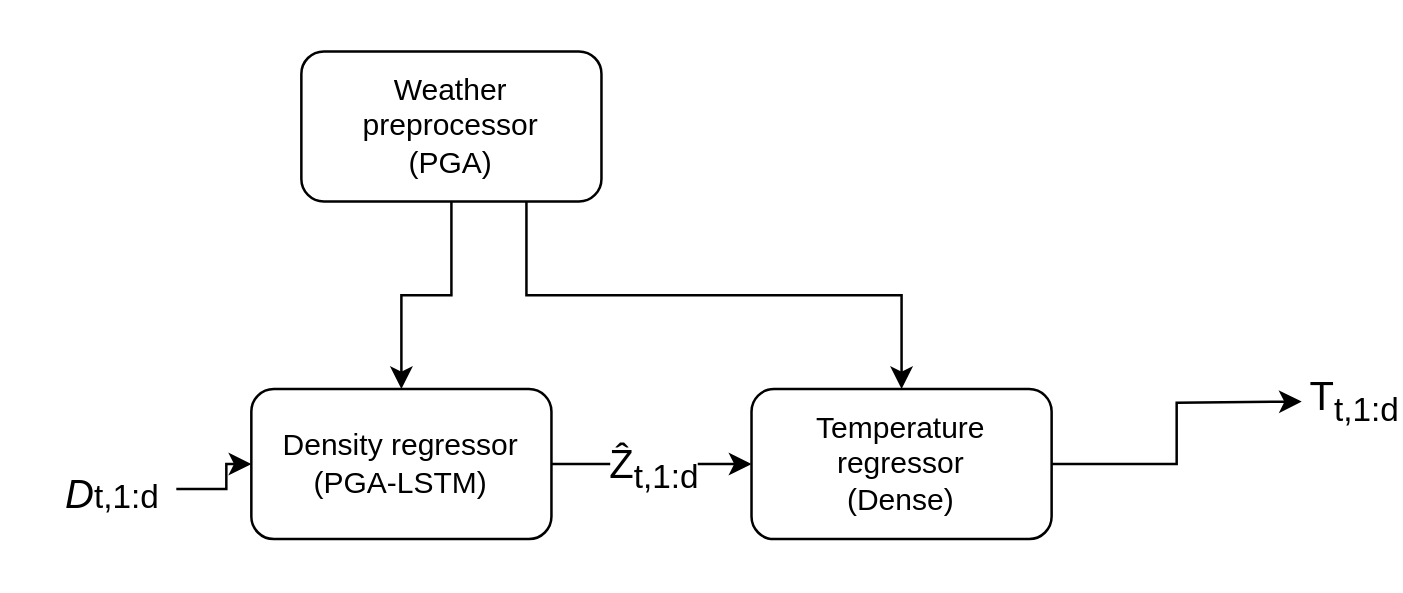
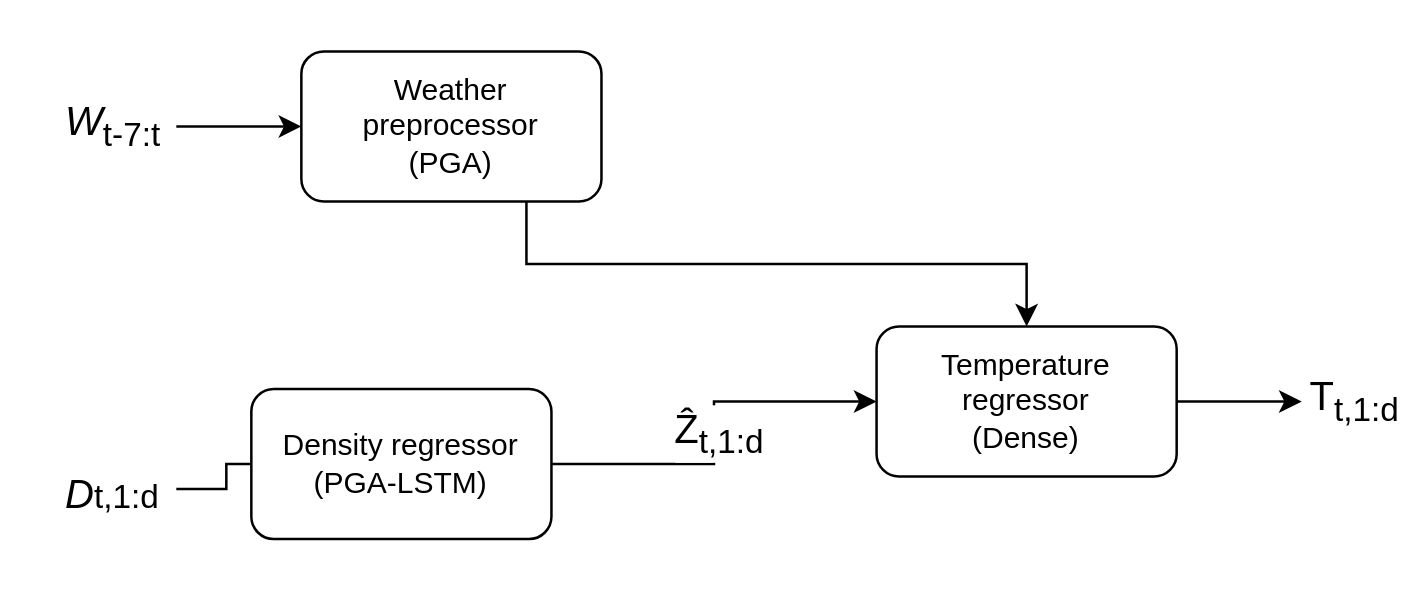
none -> (114, 126)
none -> (230, 126)
(434, 295) -> none
(233, 464) -> (240, 464)
(901, 464) -> (1026, 401)
